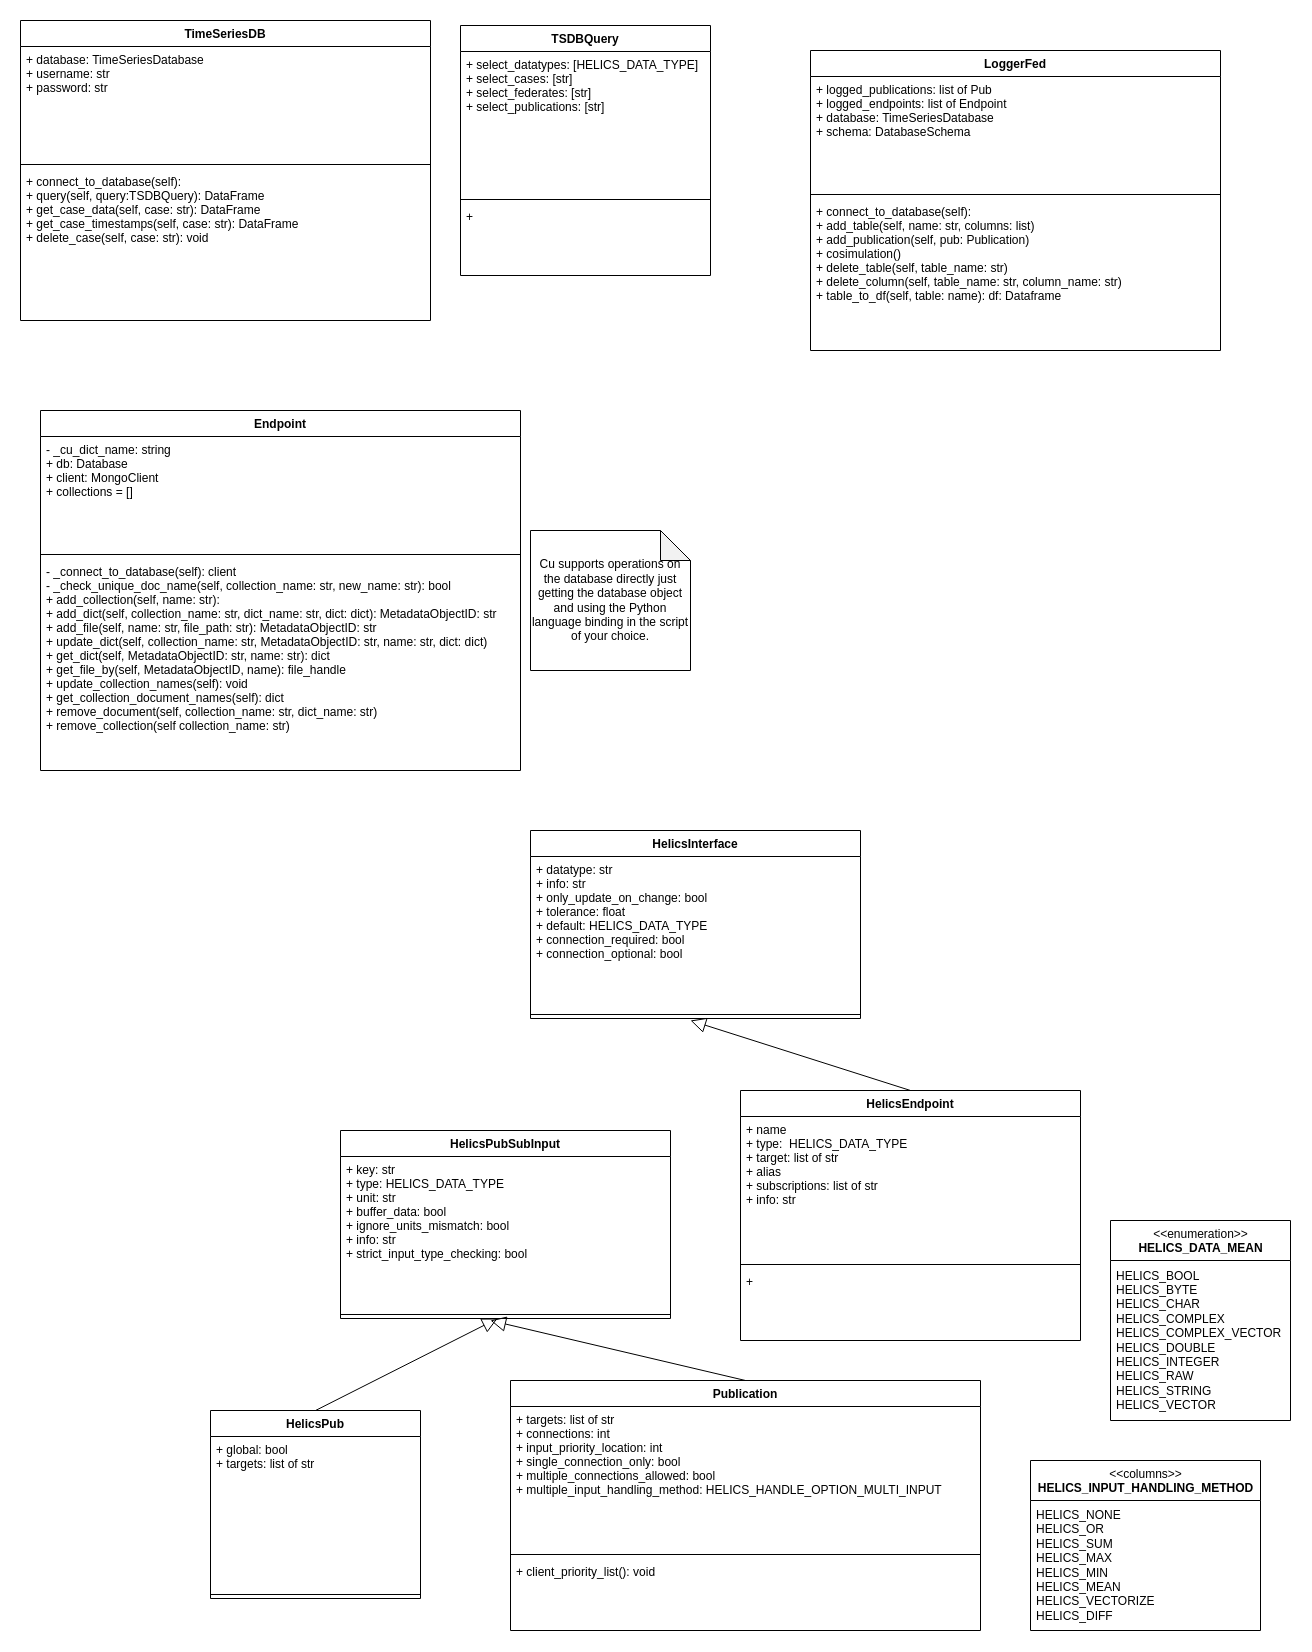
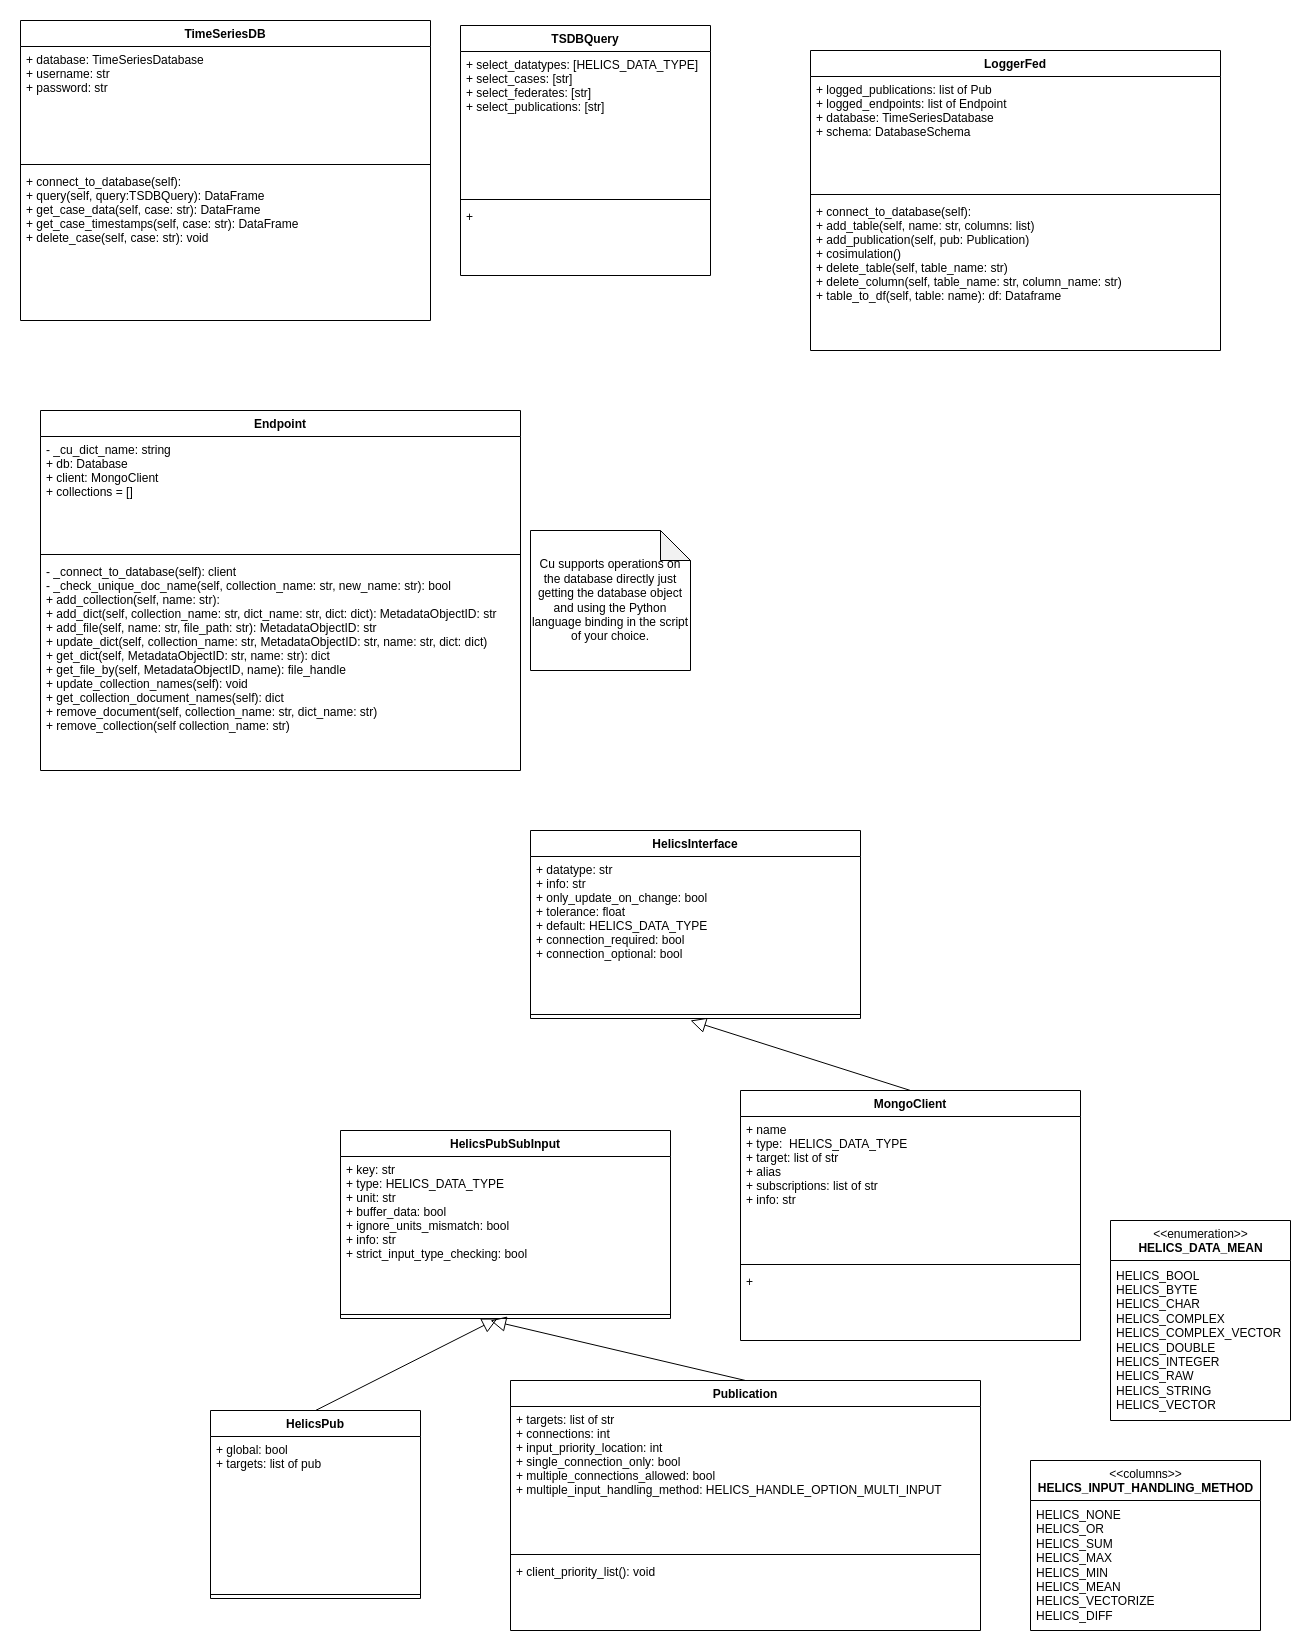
(910, 1104) -> (910, 1104)
(254, 1450) -> (254, 1450)
